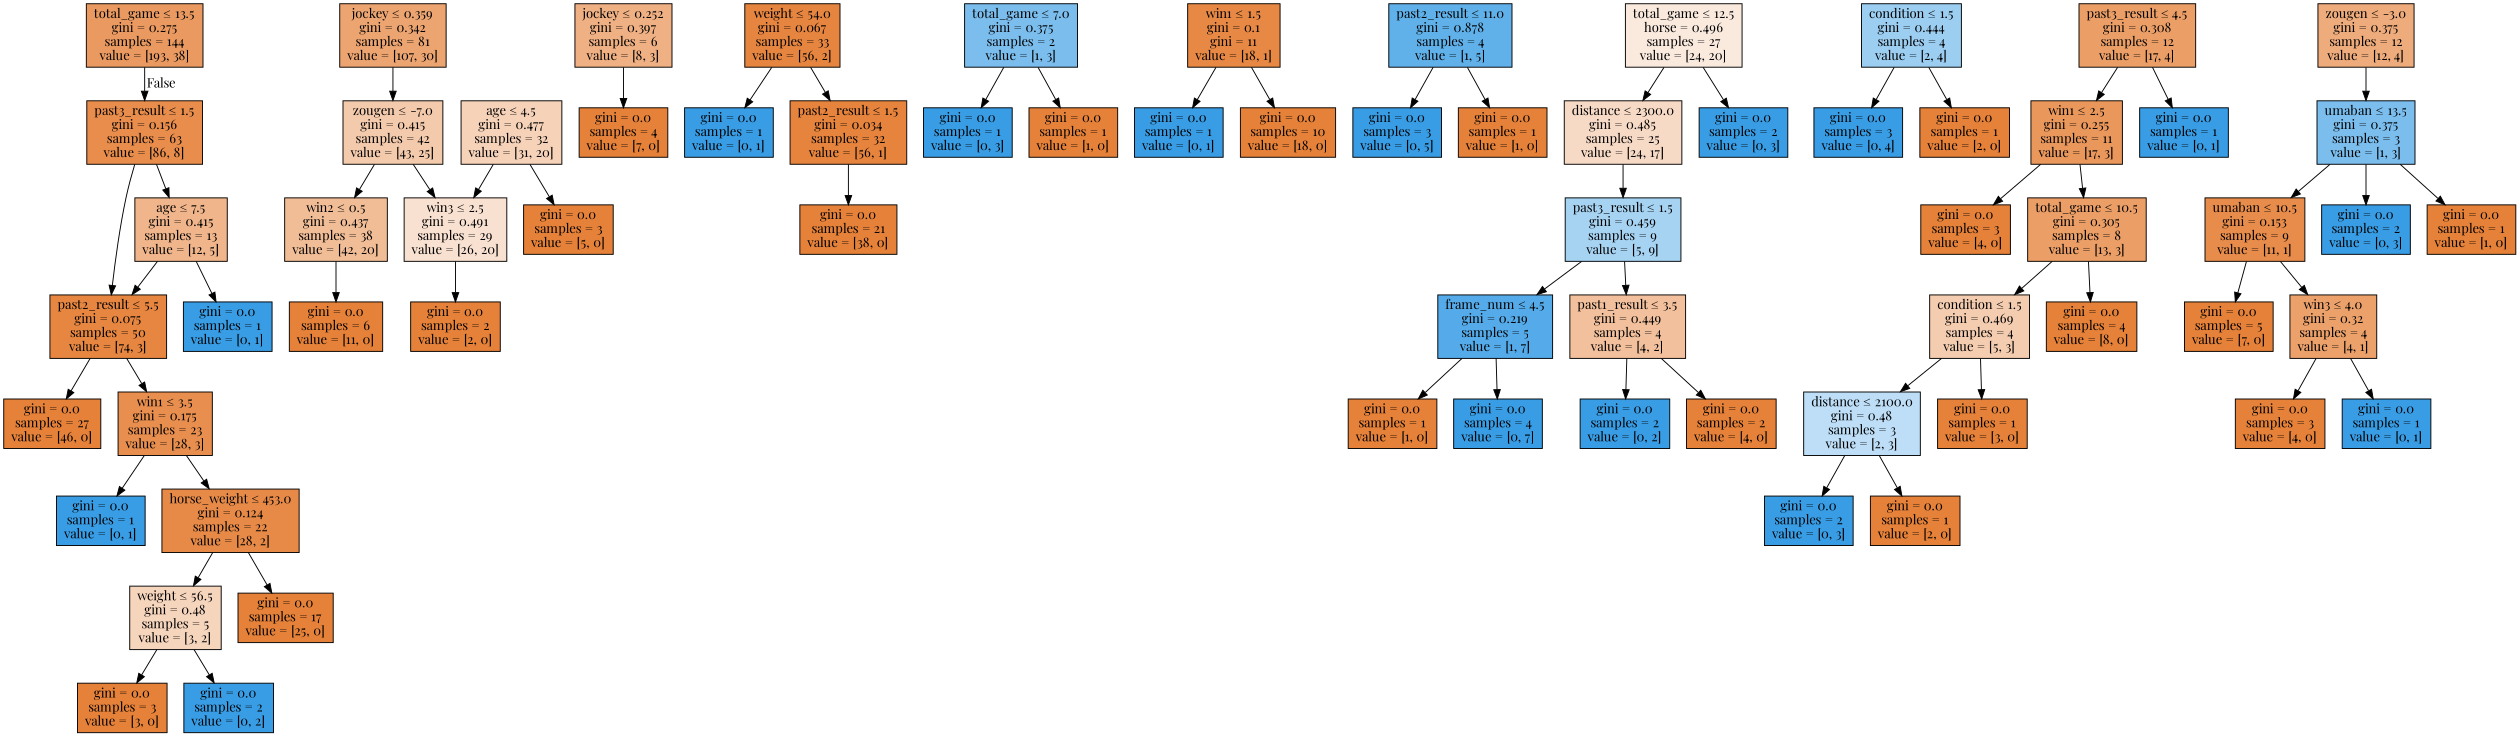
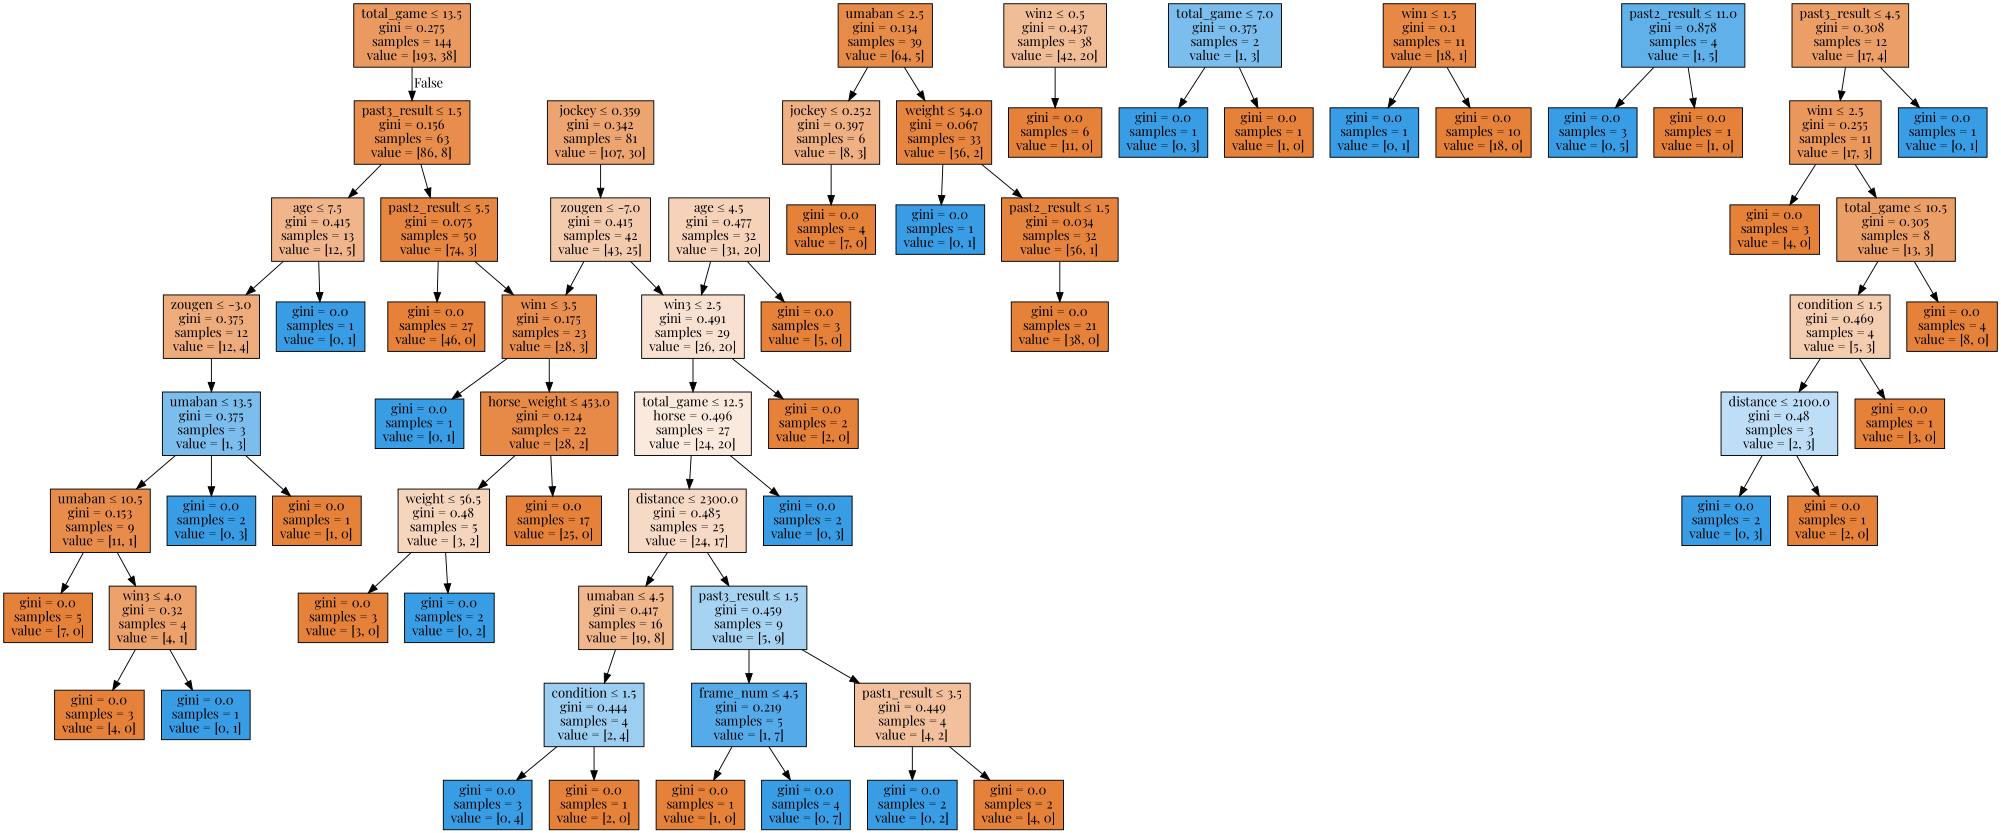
none -> (885, 35)
(1234, 42) -> (1429, 42)
(367, 177) -> (577, 274)
(148, 274) -> (268, 275)
none -> (693, 370)
none -> (626, 618)
